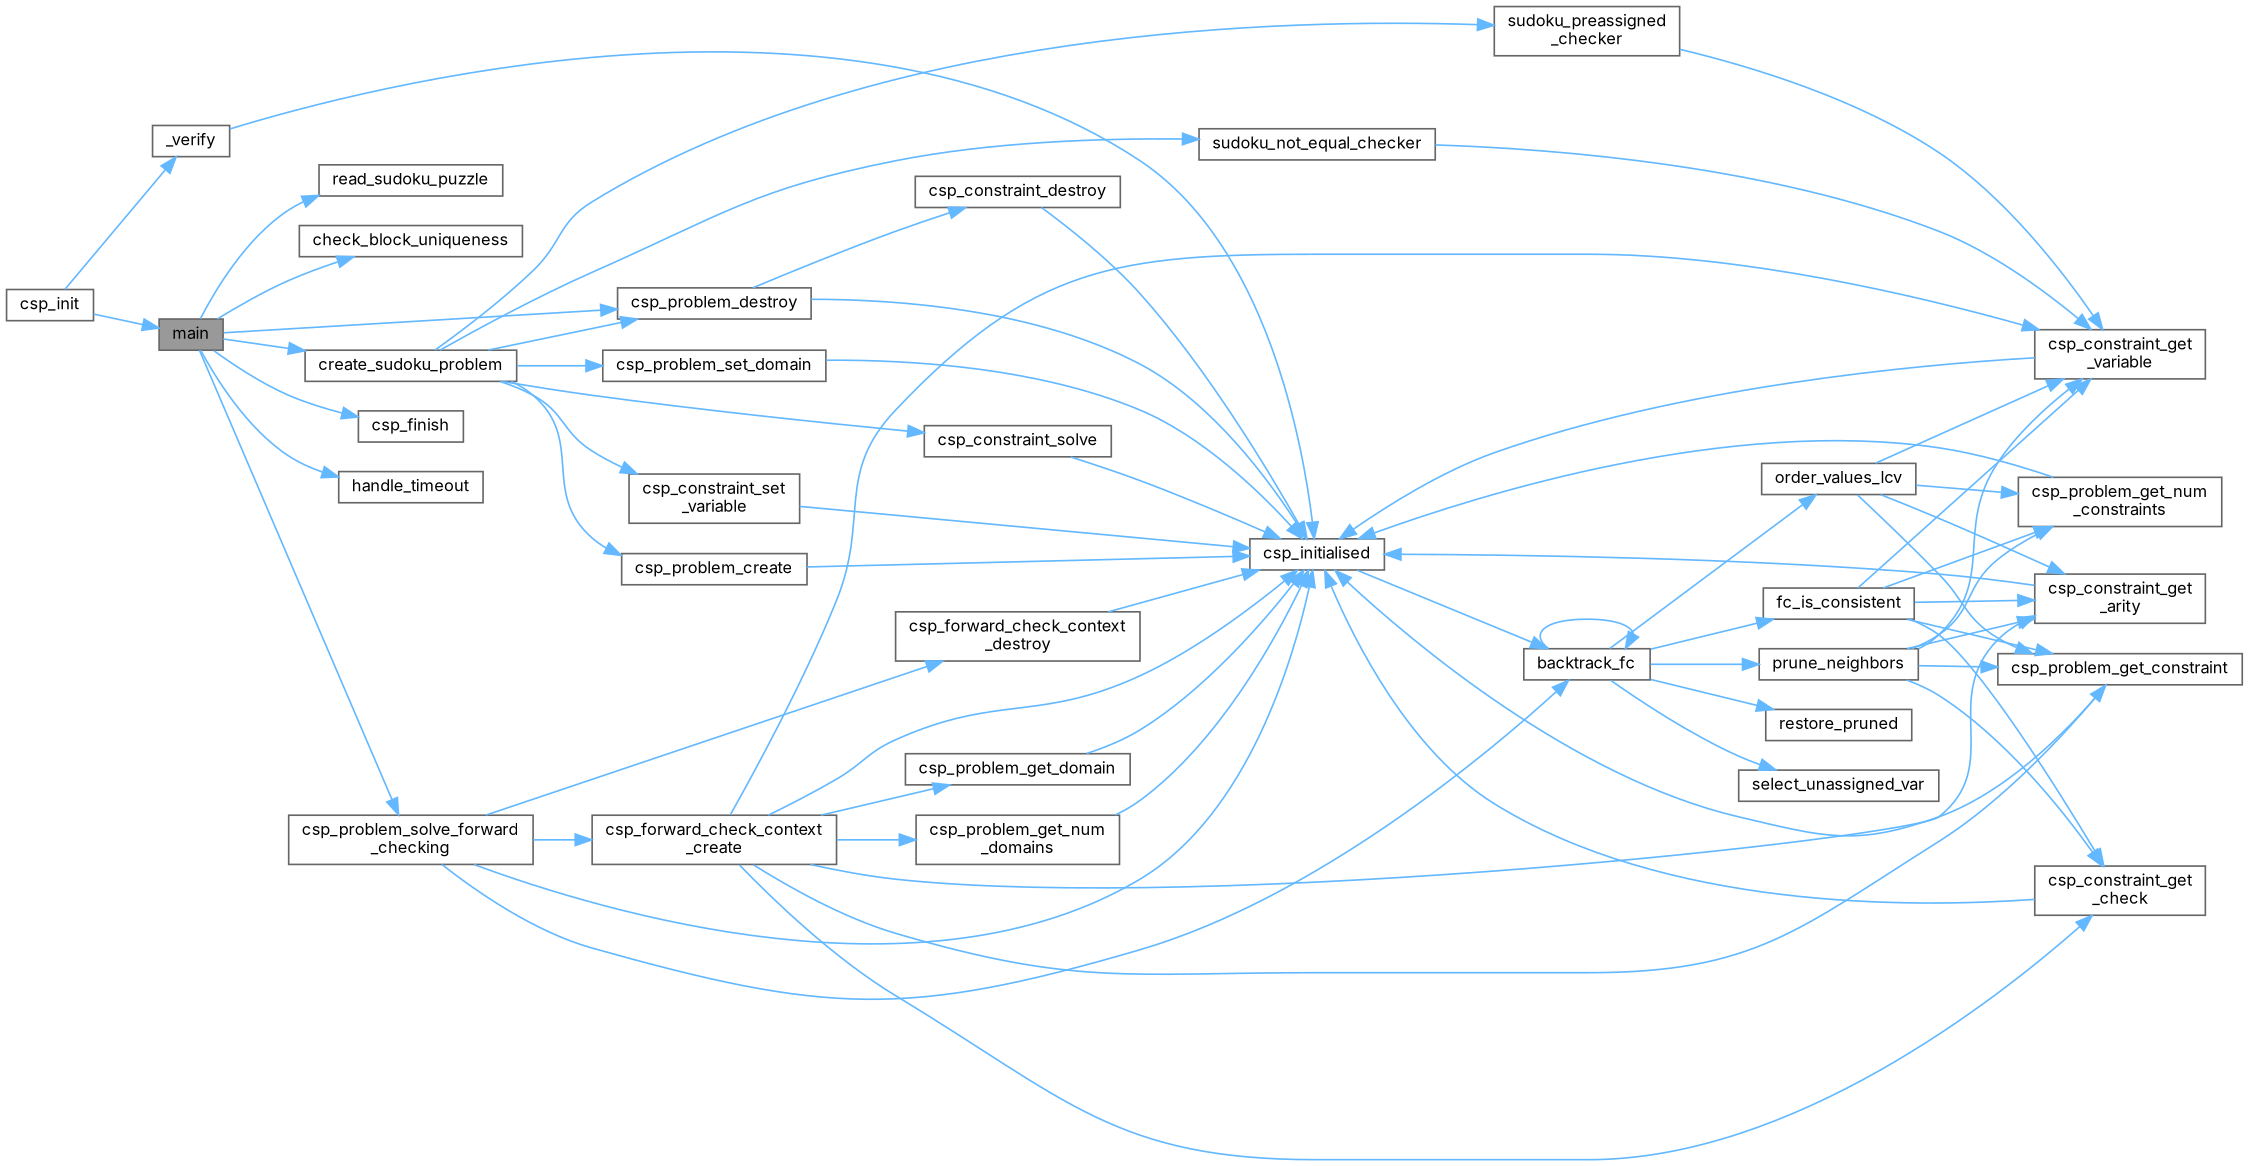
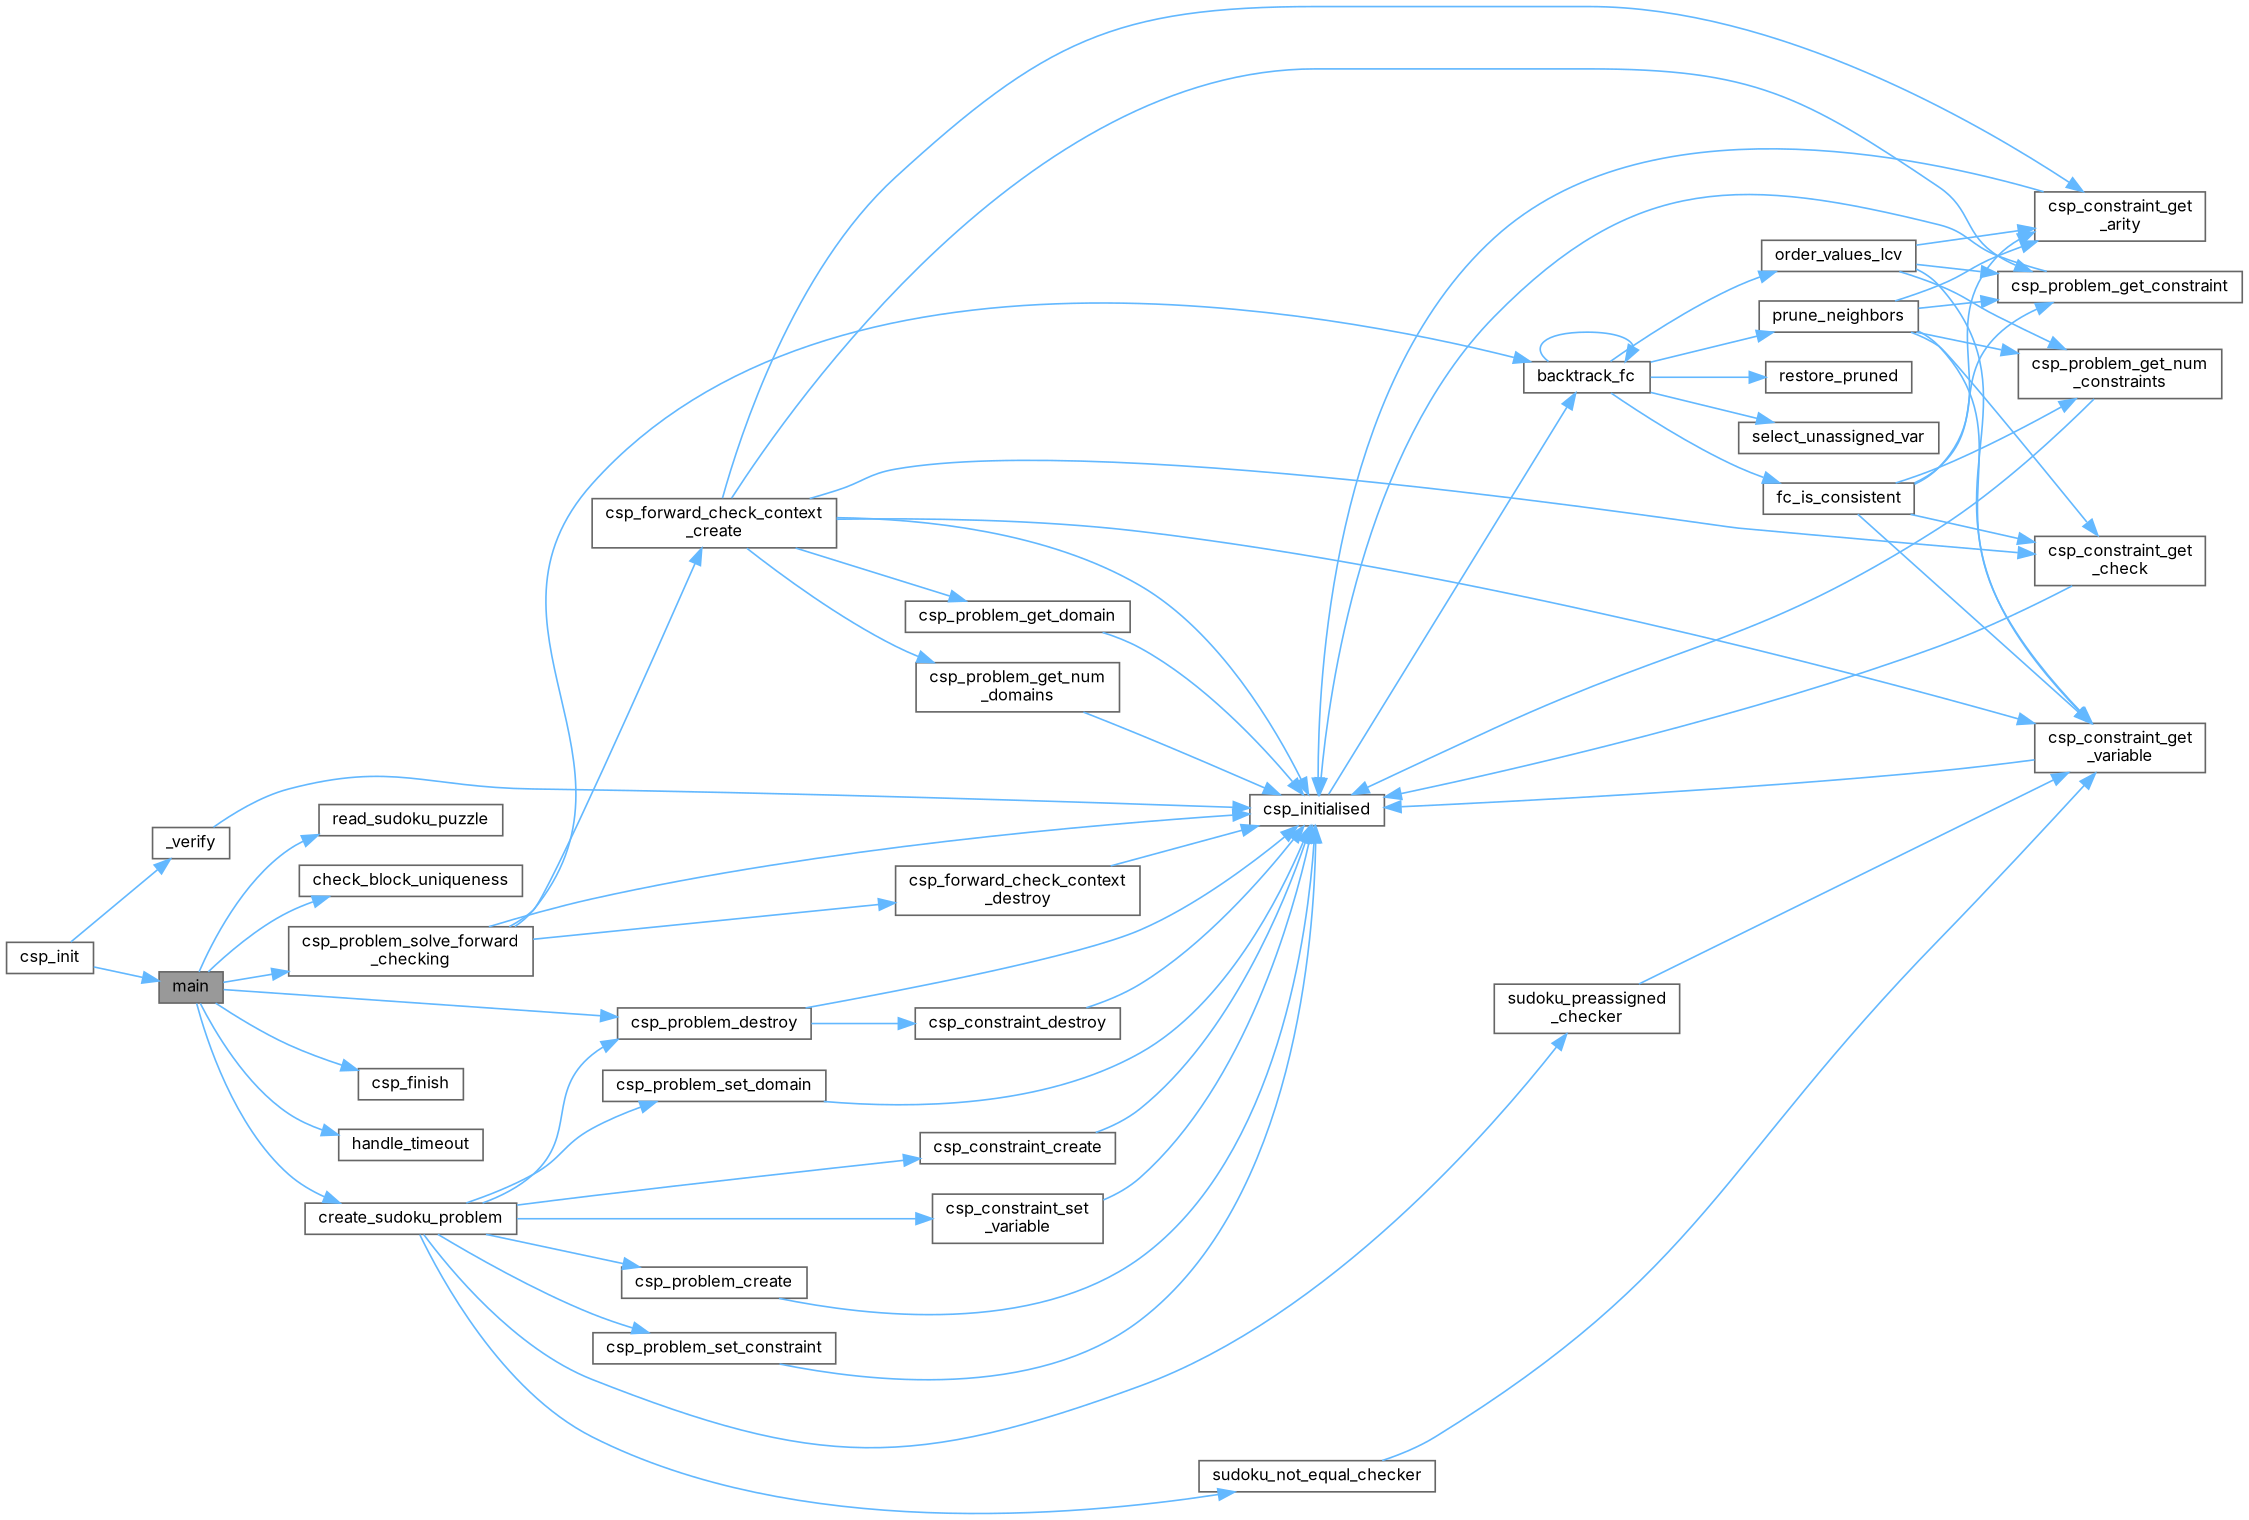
(1018, 441) -> (1018, 1148)
none -> (714, 1348)
